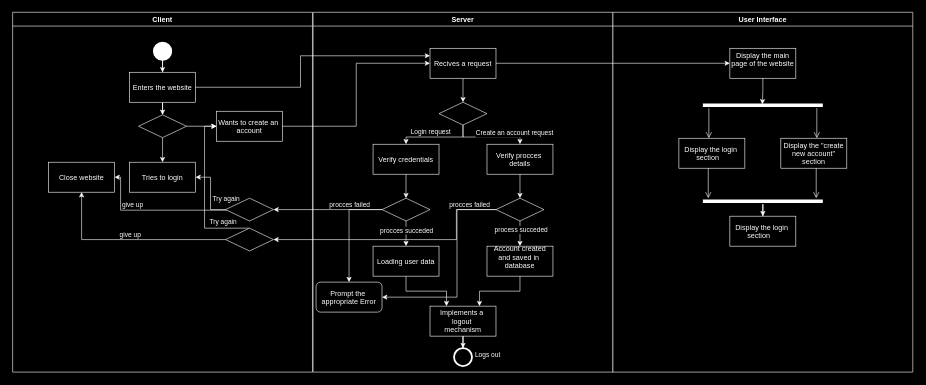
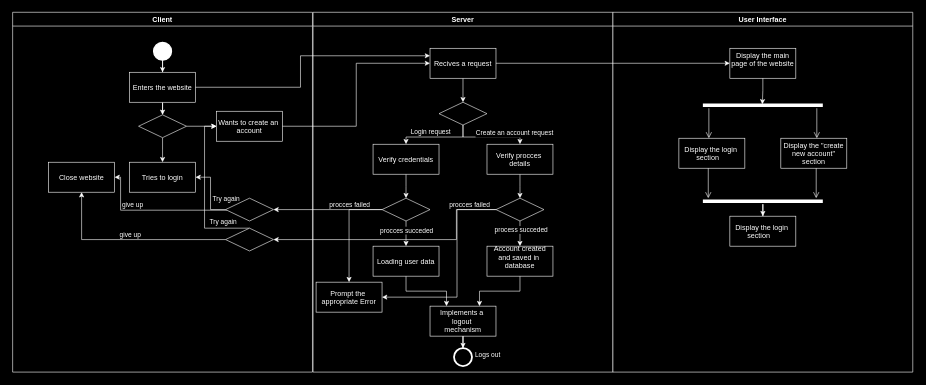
(349, 297) -> (349, 297)
